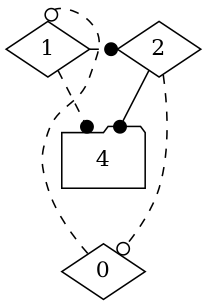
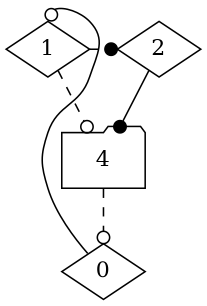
(69, 92) -> (69, 92)
(56, 117) -> (56, 117)
(164, 164) -> (103, 210)
